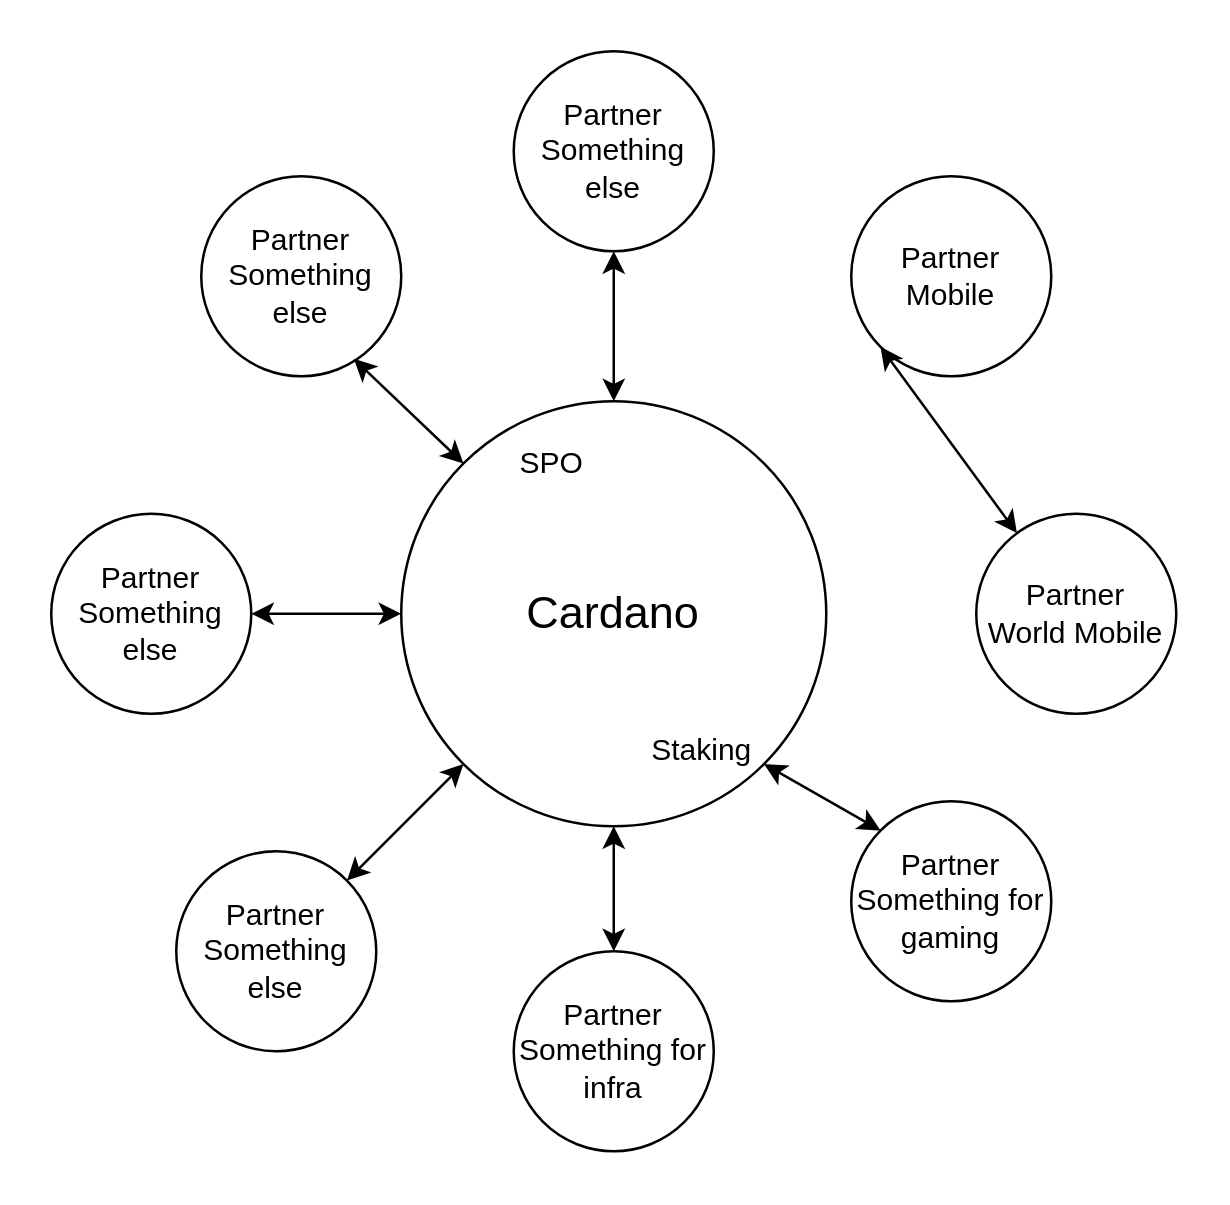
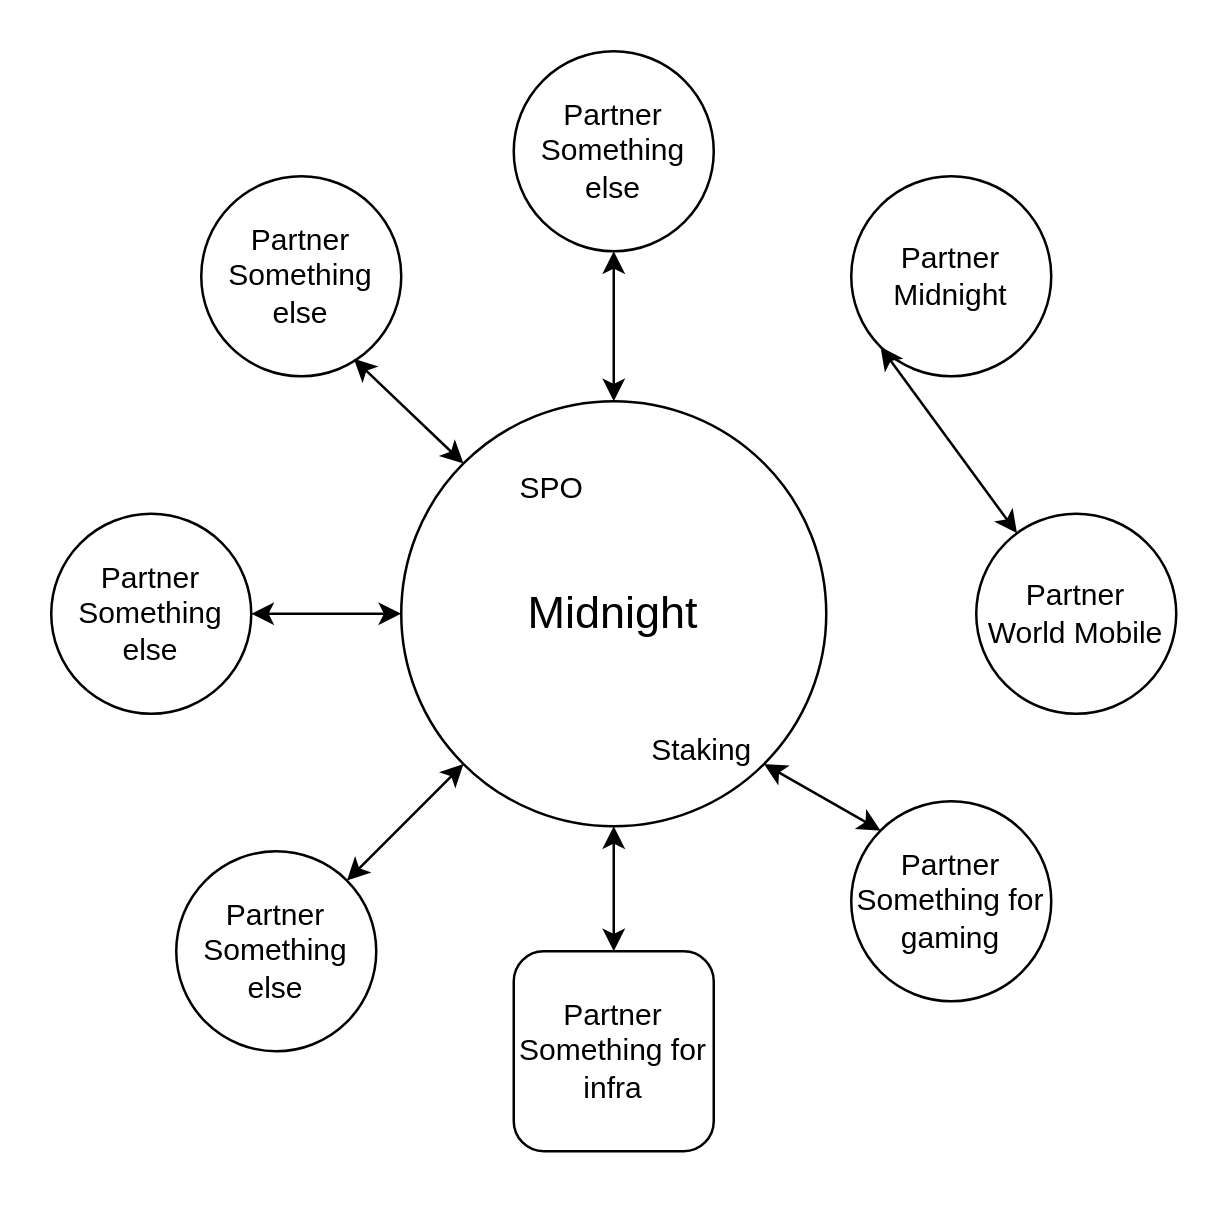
(951, 276) -> (951, 276)
(551, 464) -> (551, 489)
(614, 614) -> (614, 614)
(614, 1051) -> (614, 1051)
